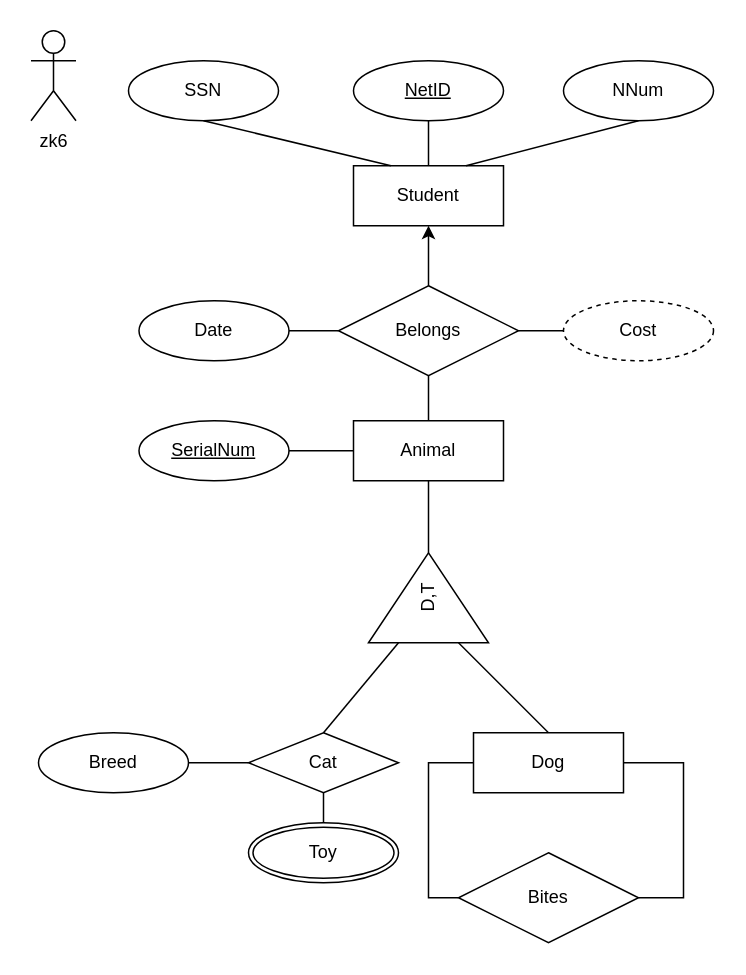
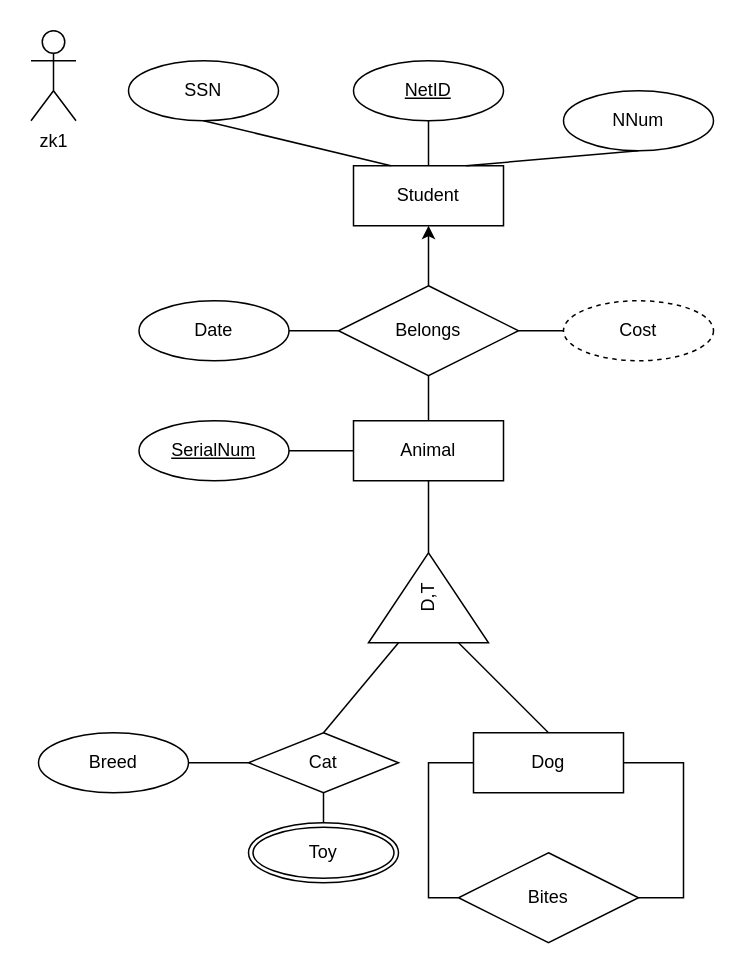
(638, 91) -> (638, 121)
(54, 142) -> (54, 142)
